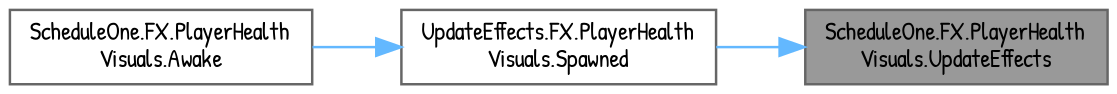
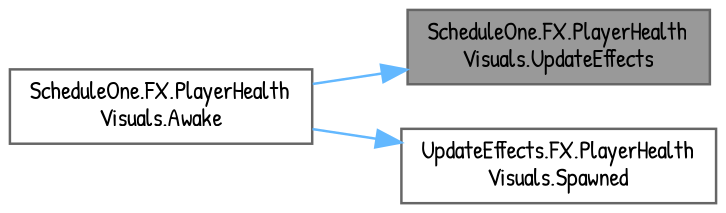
(748, 47) -> (347, 79)
